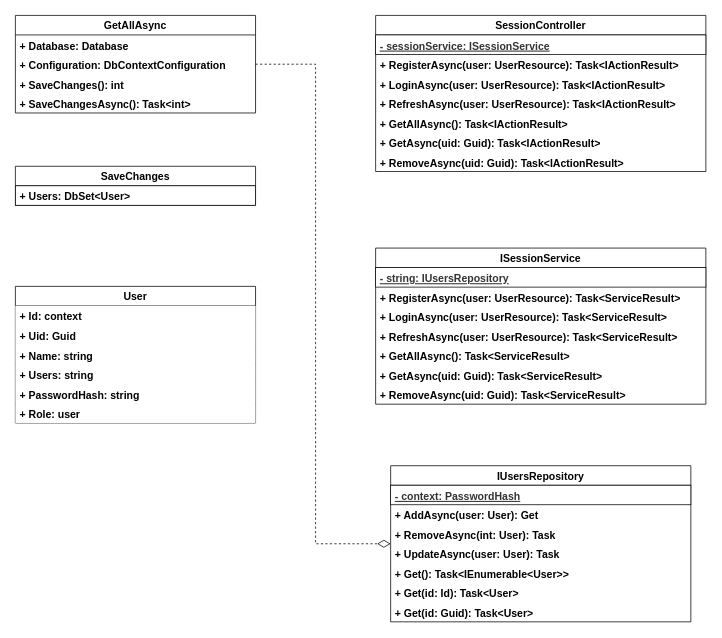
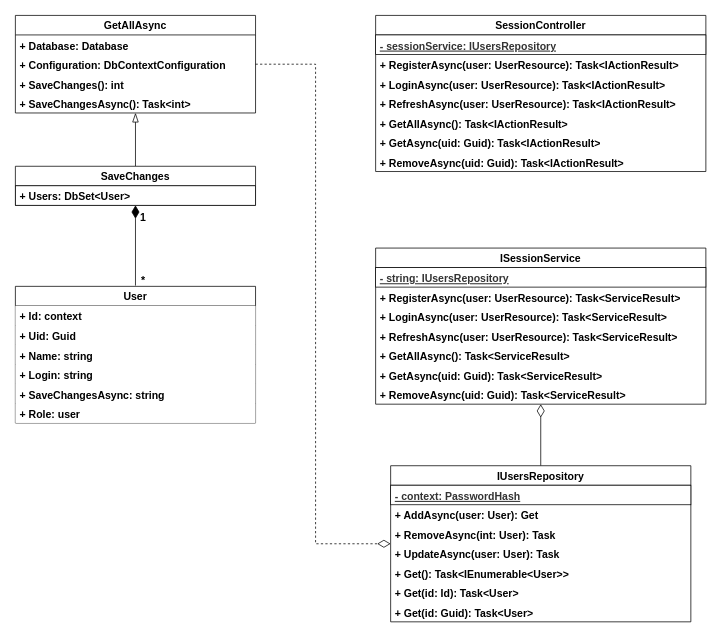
(467, 46) -> (471, 46)
none -> (135, 144)
none -> (135, 252)
(58, 375) -> (57, 375)
(79, 395) -> (90, 395)
none -> (540, 441)
